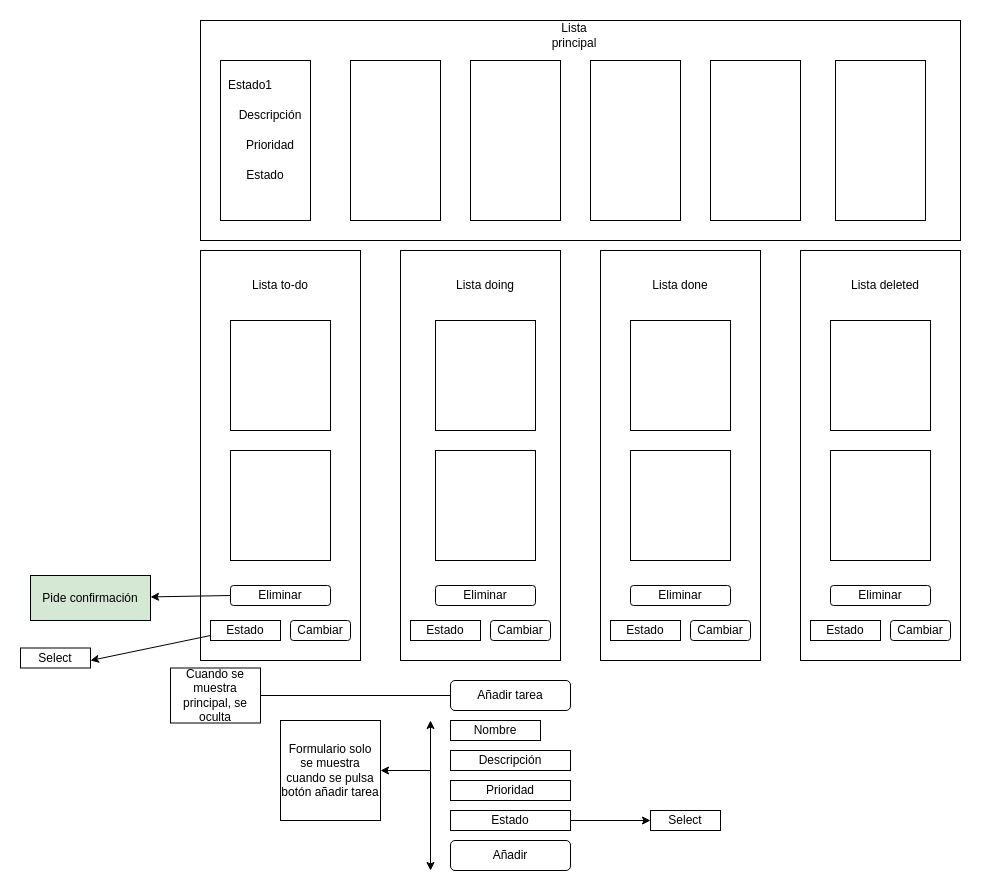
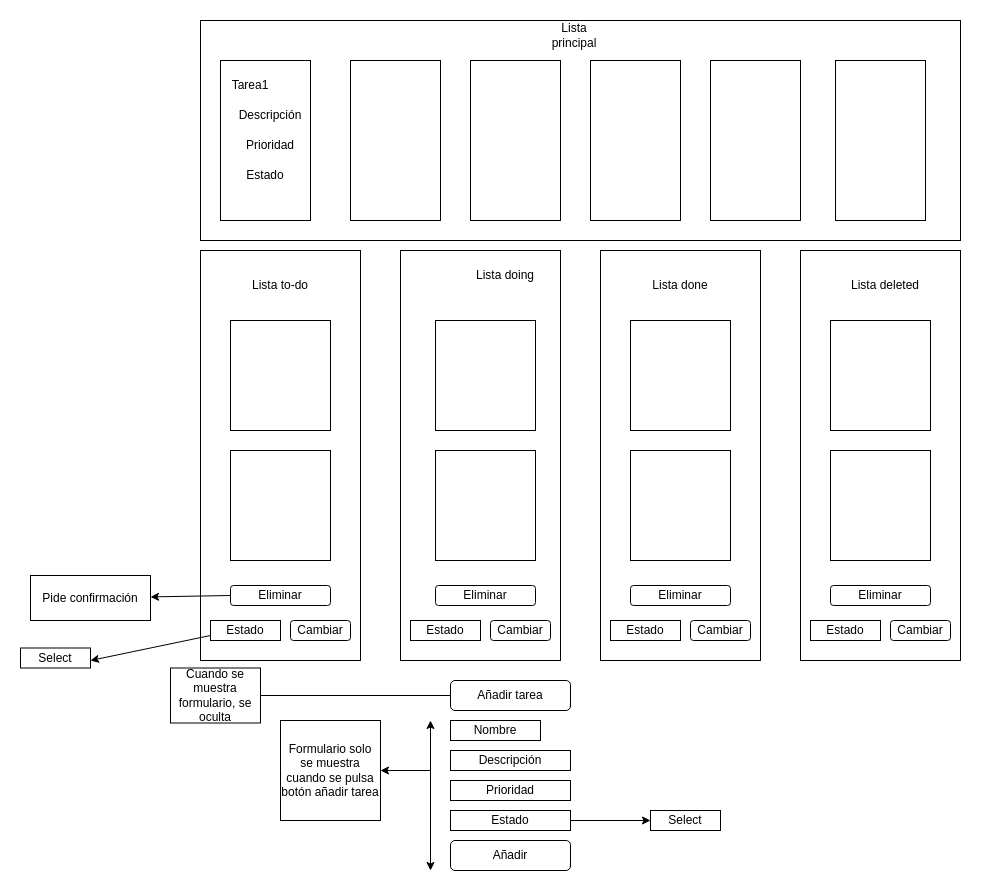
(251, 86) -> (251, 86)
(486, 286) -> (506, 276)
(91, 598) -> (91, 598)
(216, 696) -> (216, 696)
